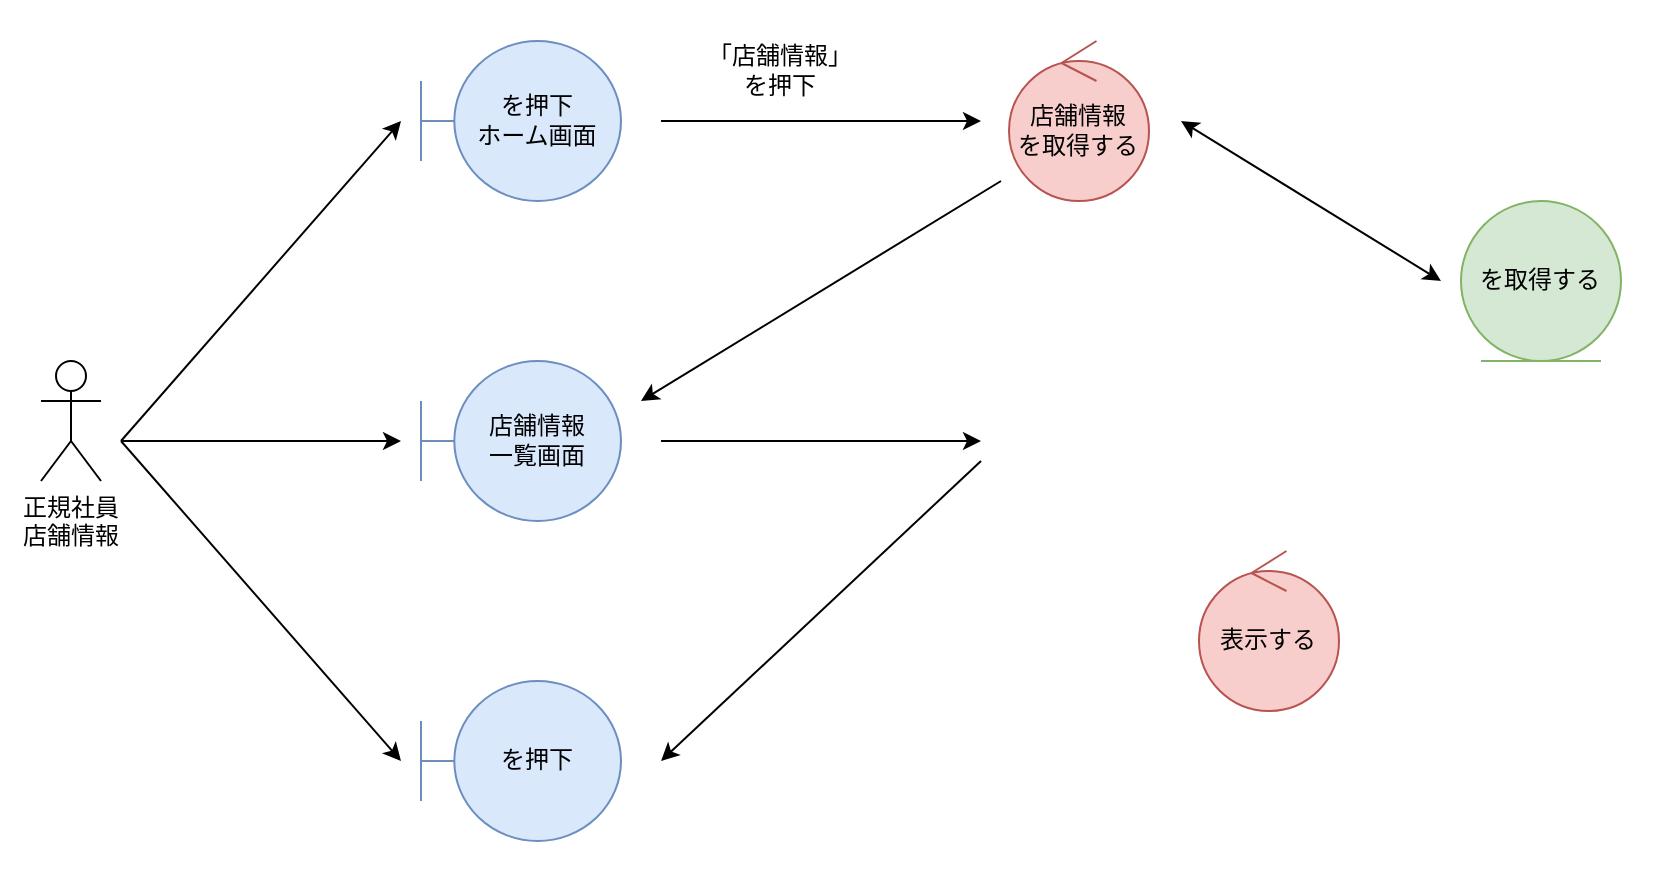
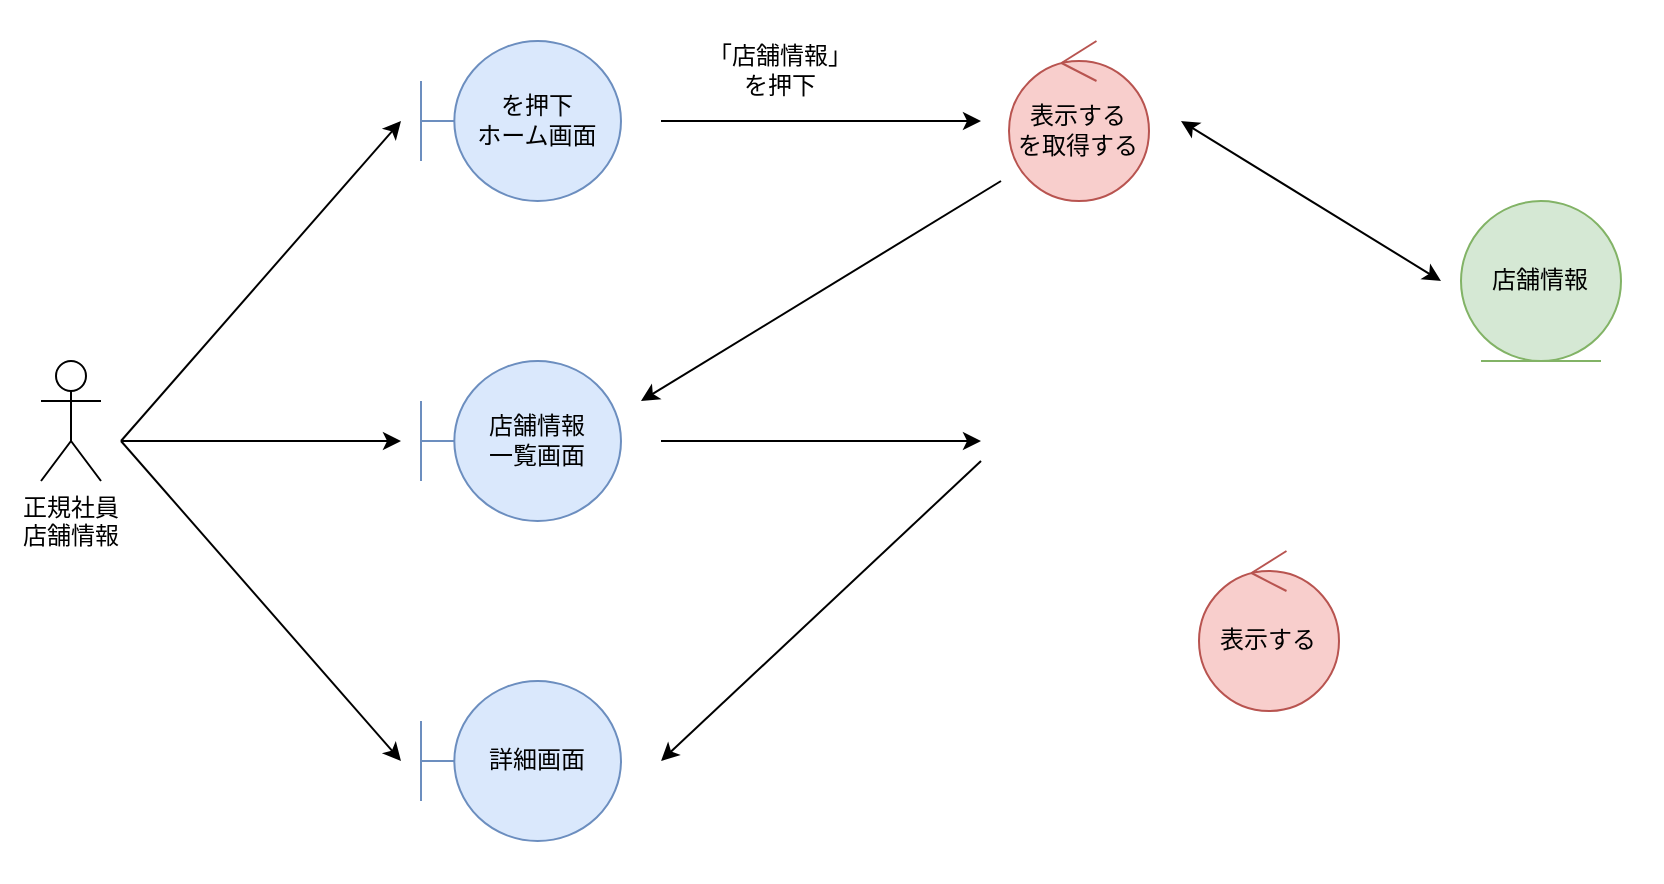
(1079, 131) -> (1079, 131)
(1541, 281) -> (1541, 281)
(538, 761) -> (538, 761)
